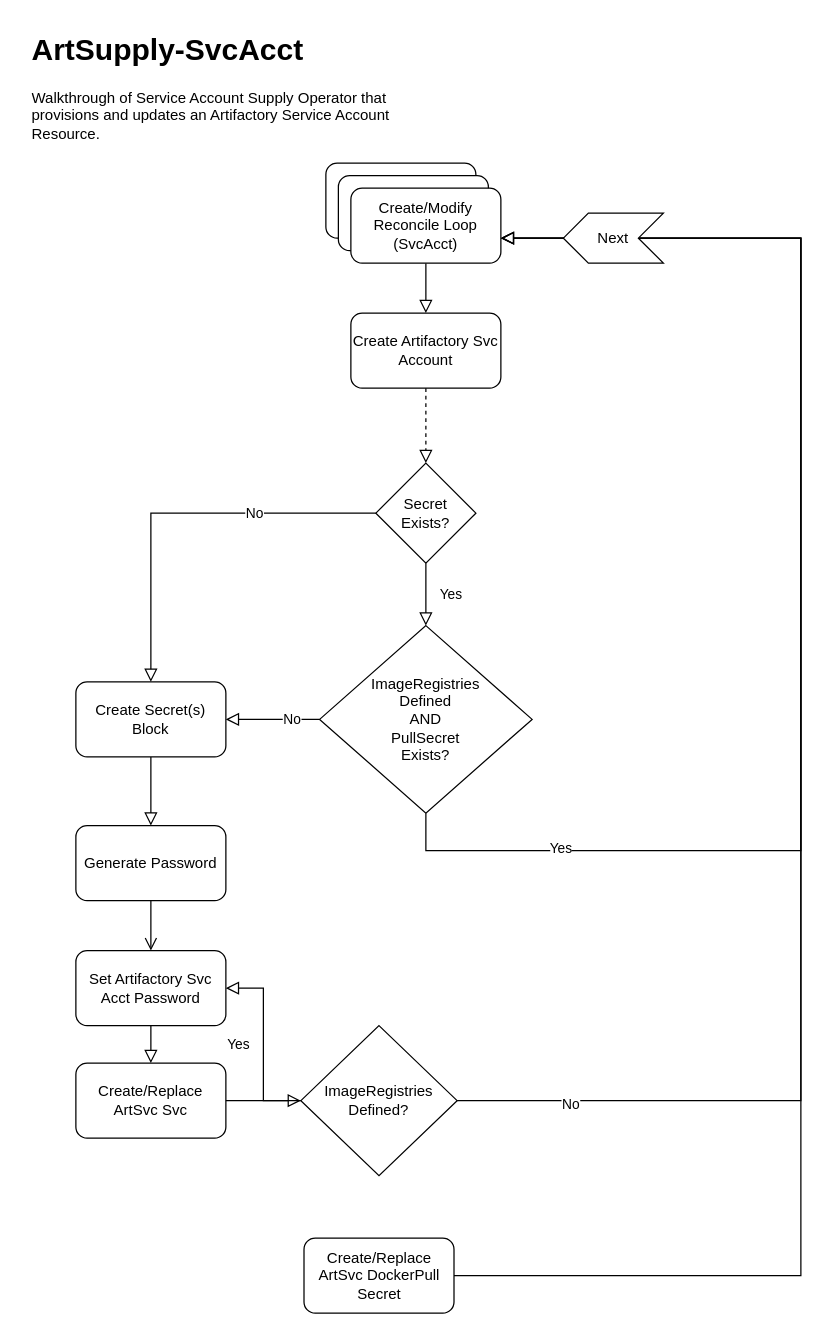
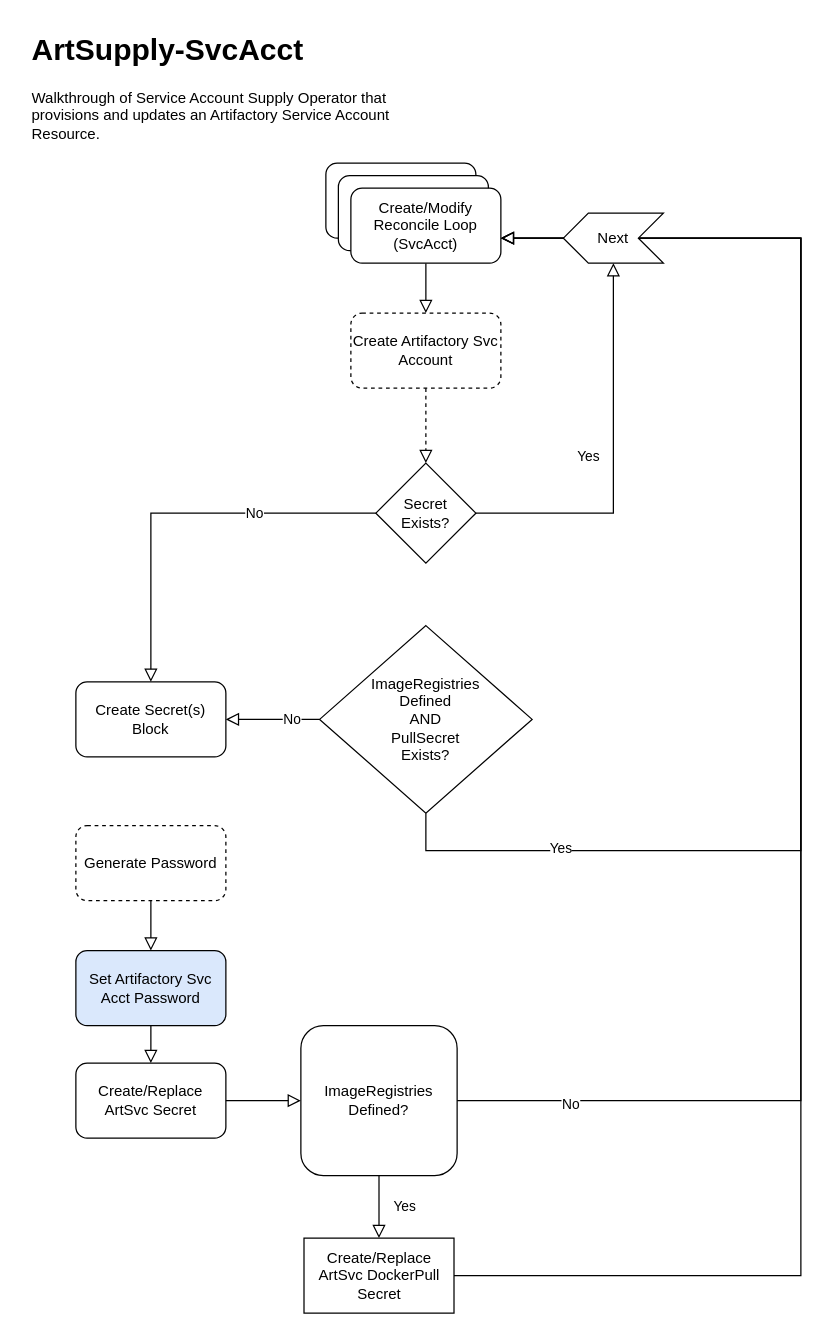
(426, 351) -> (426, 351)
(426, 588) -> (613, 463)
(151, 785) -> none
(151, 863) -> (151, 863)
(151, 941) -> (151, 936)
(151, 988) -> (151, 988)
(263, 1031) -> (379, 1200)
(151, 1101) -> (151, 1101)
(379, 1101) -> (379, 1101)
(379, 1276) -> (379, 1276)
